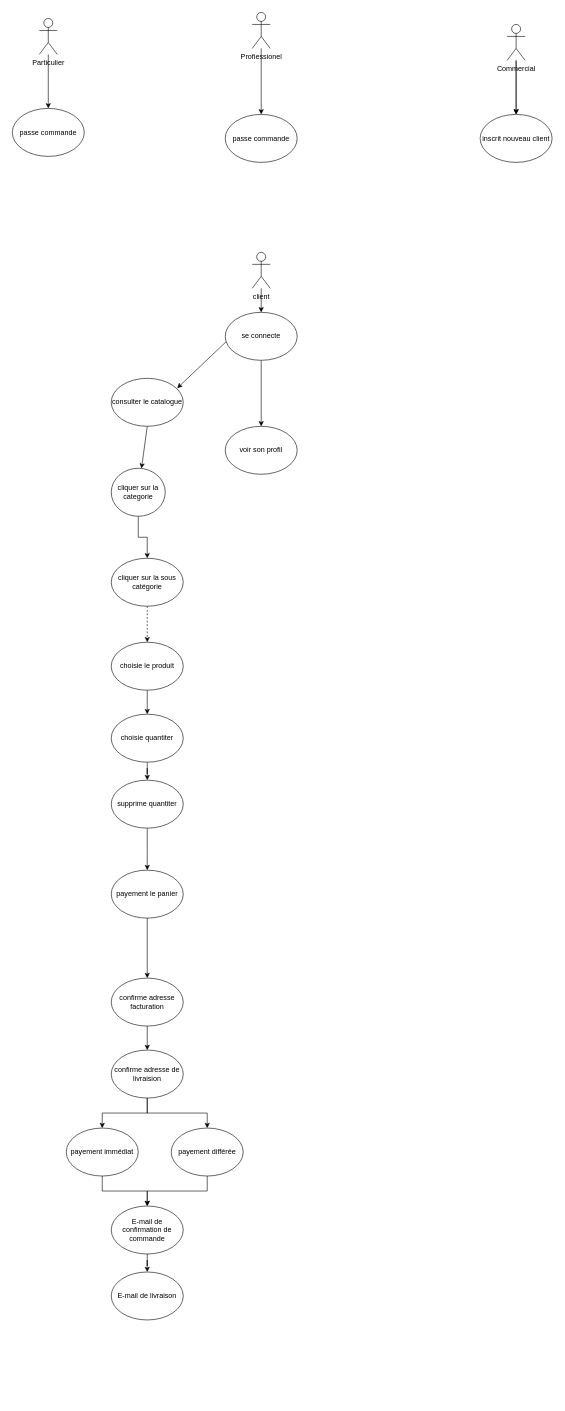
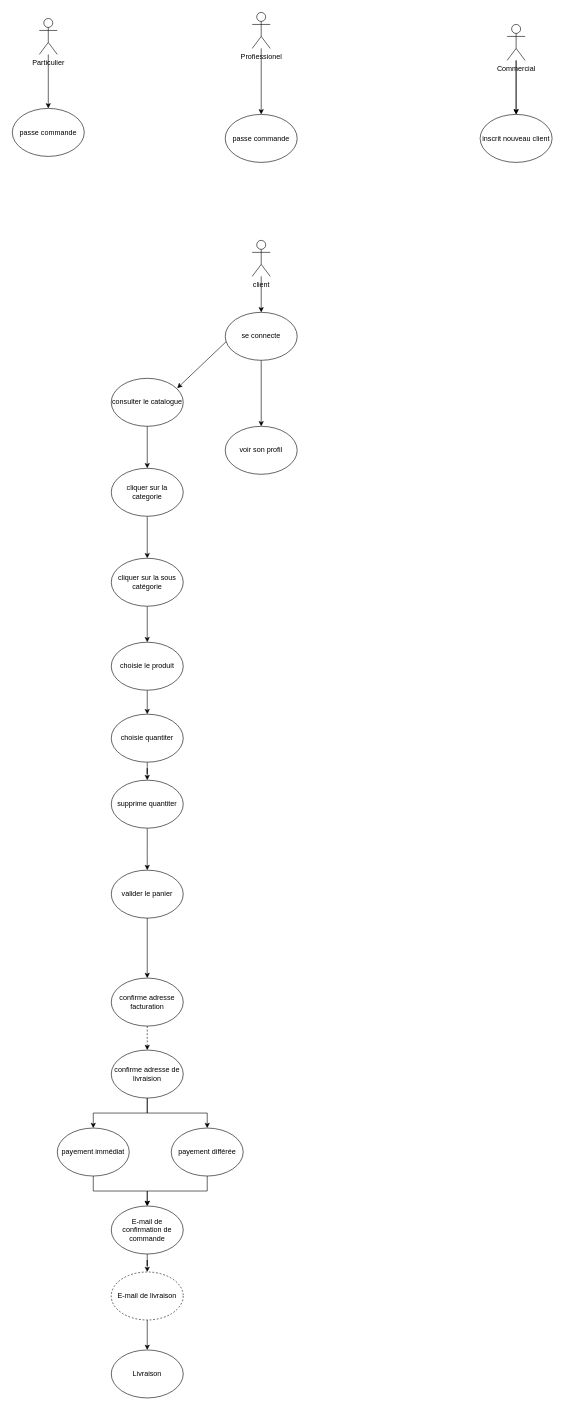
(261, 270) -> (261, 258)
(138, 492) -> (147, 492)
(147, 622) -> (147, 622)
(147, 894) -> (147, 894)
(147, 1035) -> (147, 1035)
(102, 1152) -> (93, 1152)
(147, 1296) -> (147, 1296)
none -> (147, 1344)
none -> (147, 1374)
